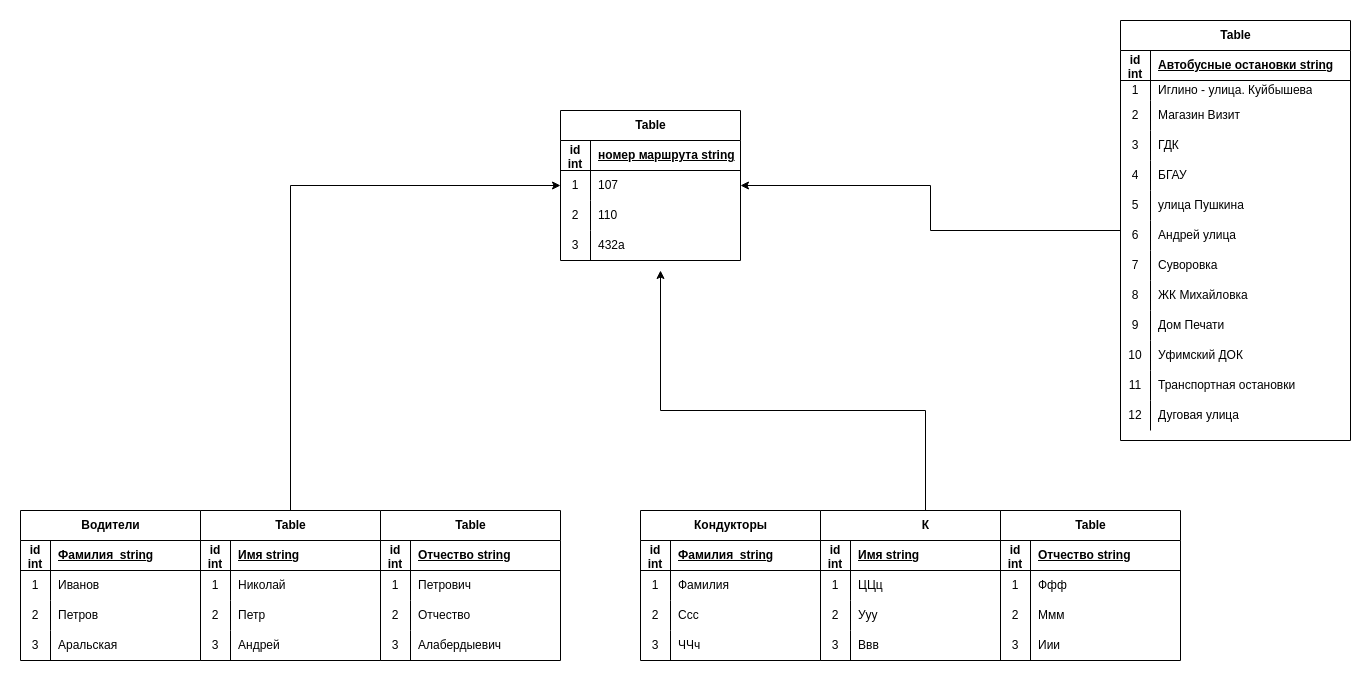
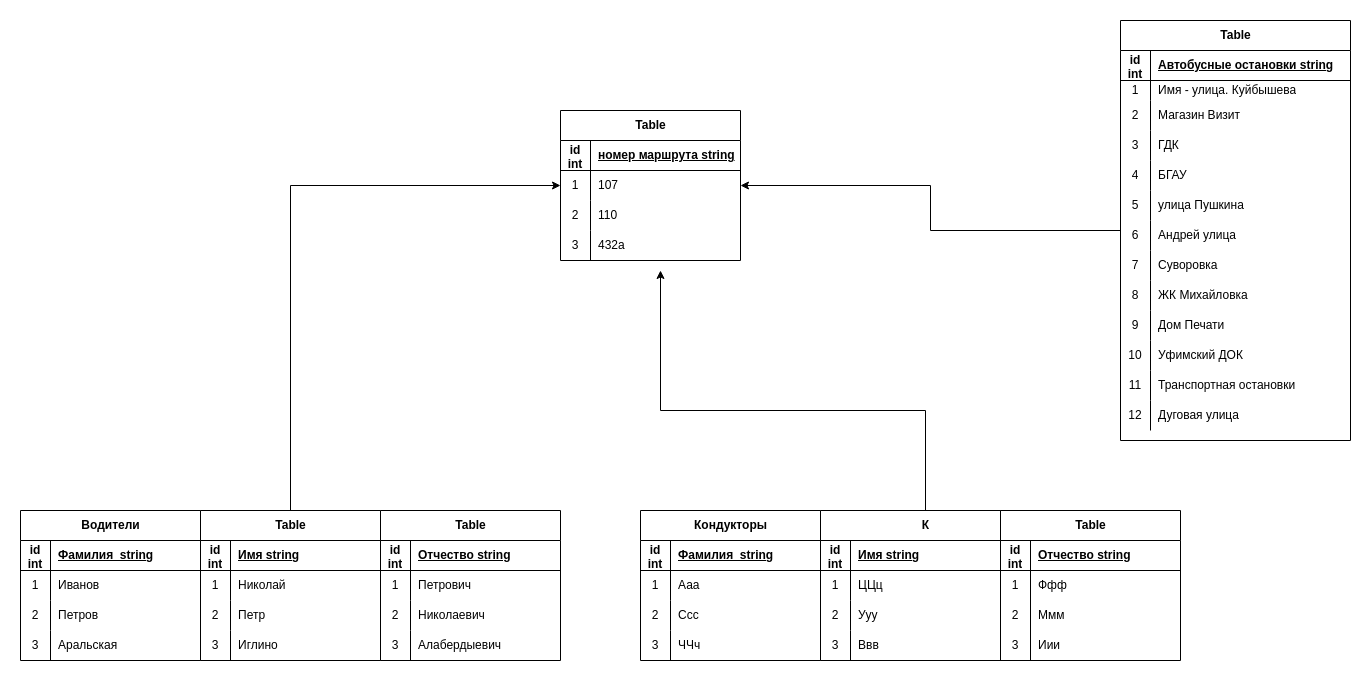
(1236, 91) -> (1226, 91)
(702, 586) -> (689, 586)
(445, 616) -> (452, 616)
(259, 646) -> (259, 646)
